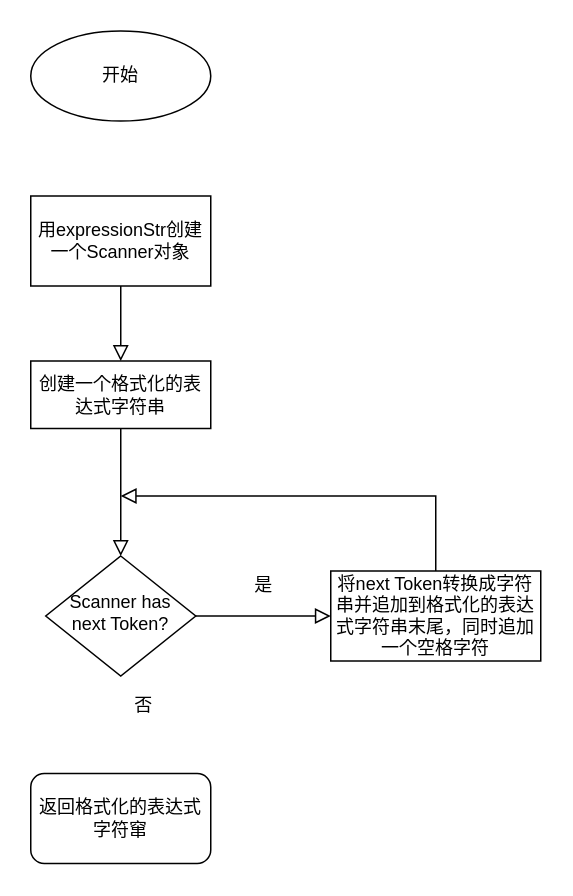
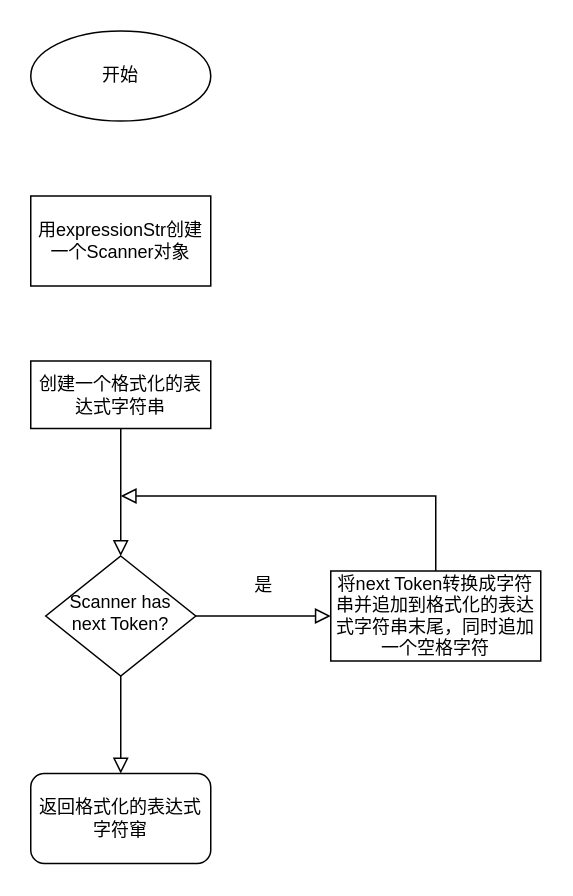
(121, 315) -> none
(143, 706) -> none
none -> (121, 717)
